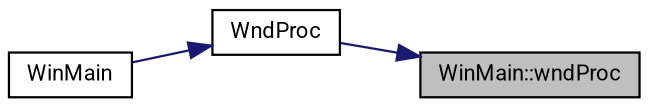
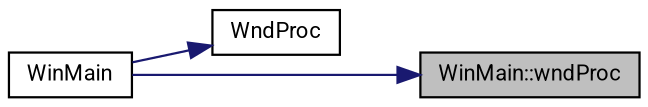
(369, 48) -> (265, 75)
